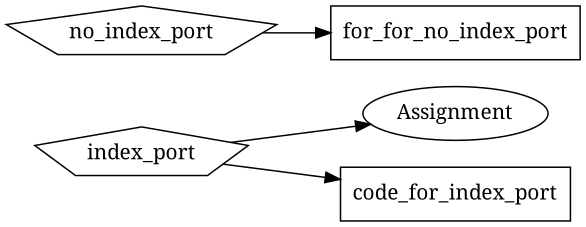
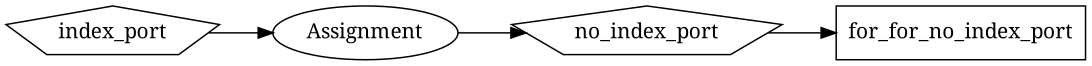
none -> (484, 33)
(455, 194) -> none
